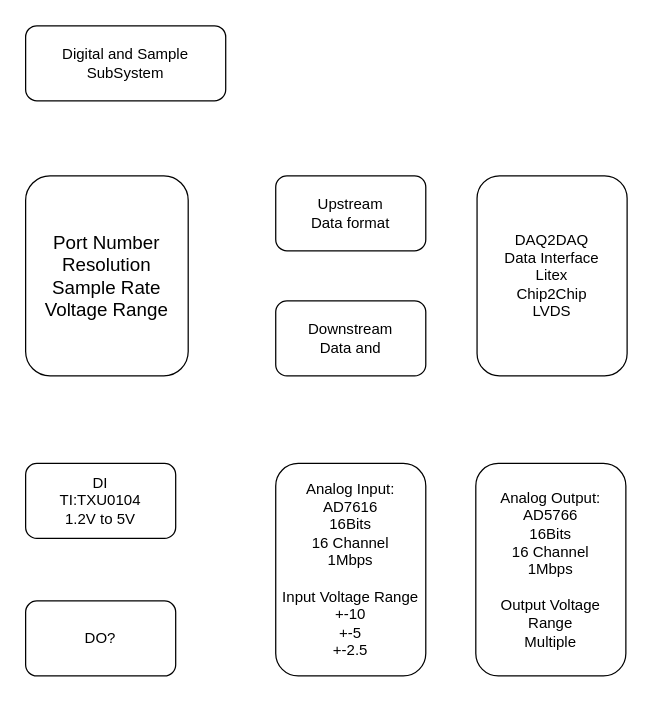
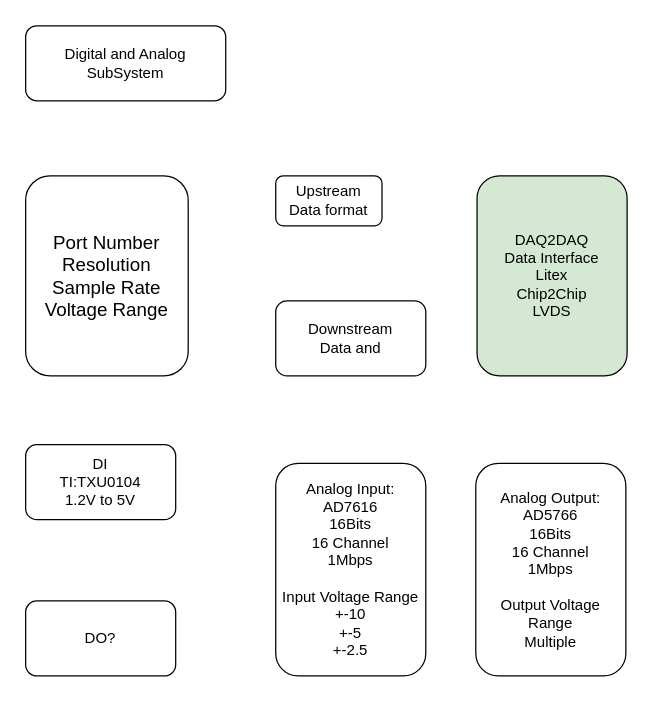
(126, 63) -> (126, 63)
(351, 213) -> (329, 201)
(552, 276) -> (552, 276)
(101, 501) -> (101, 482)
